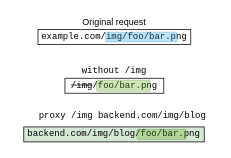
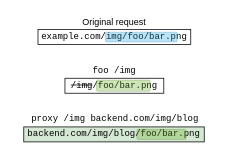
(114, 71) -> (114, 71)
(123, 115) -> (115, 119)
